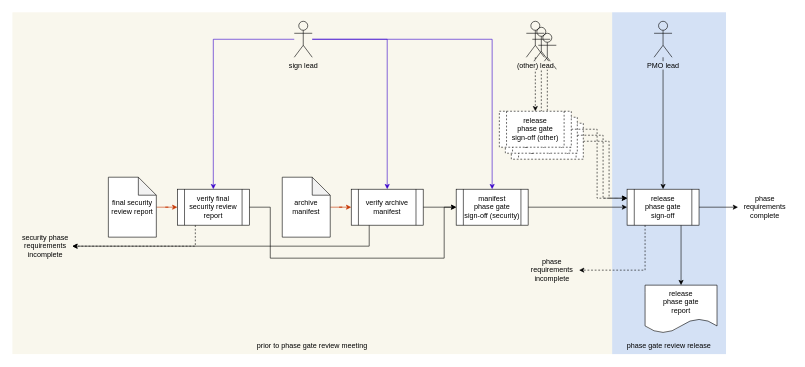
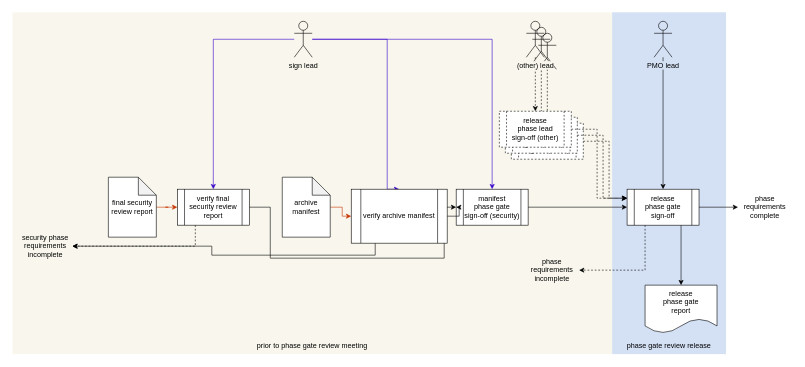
(536, 129) -> (536, 129)
(387, 207) -> (399, 216)
